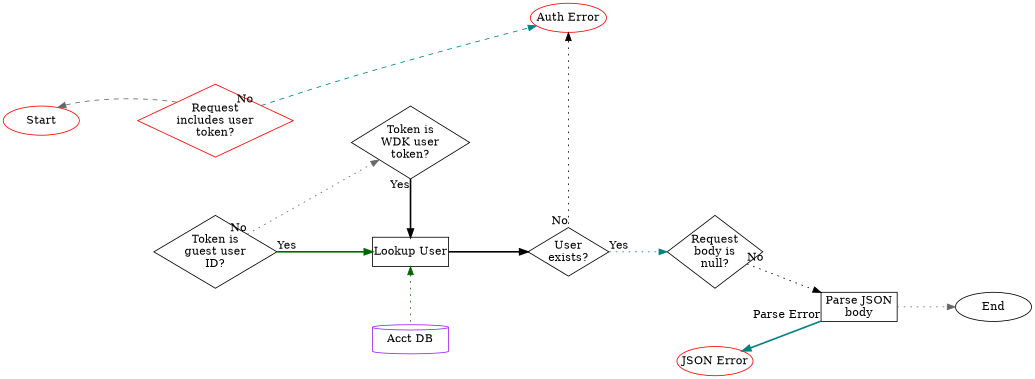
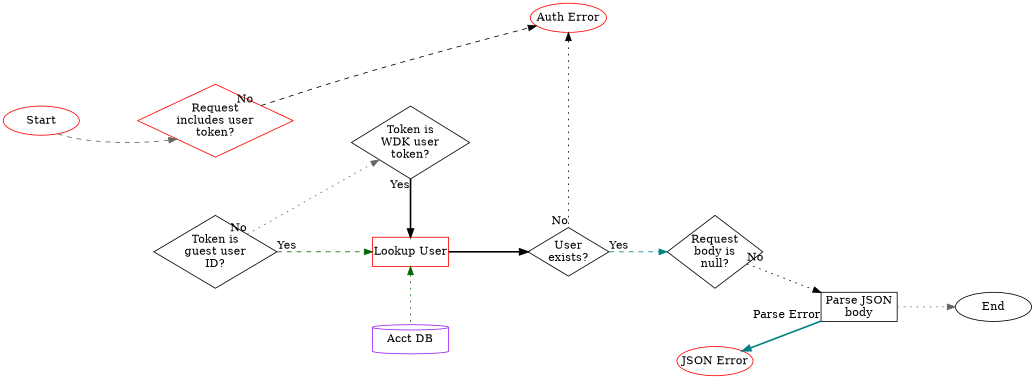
(394, 65) -> (394, 65)
(121, 99) -> (113, 142)
(321, 252) -> (321, 252)
(411, 252) -> (411, 252)
(634, 252) -> (634, 252)
